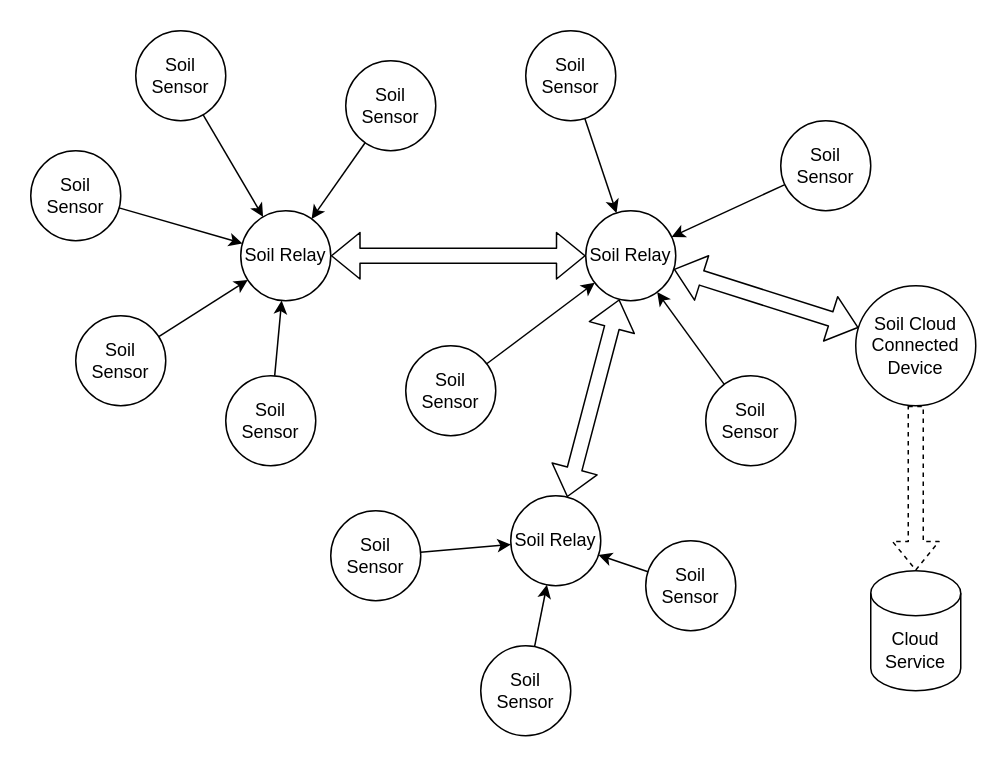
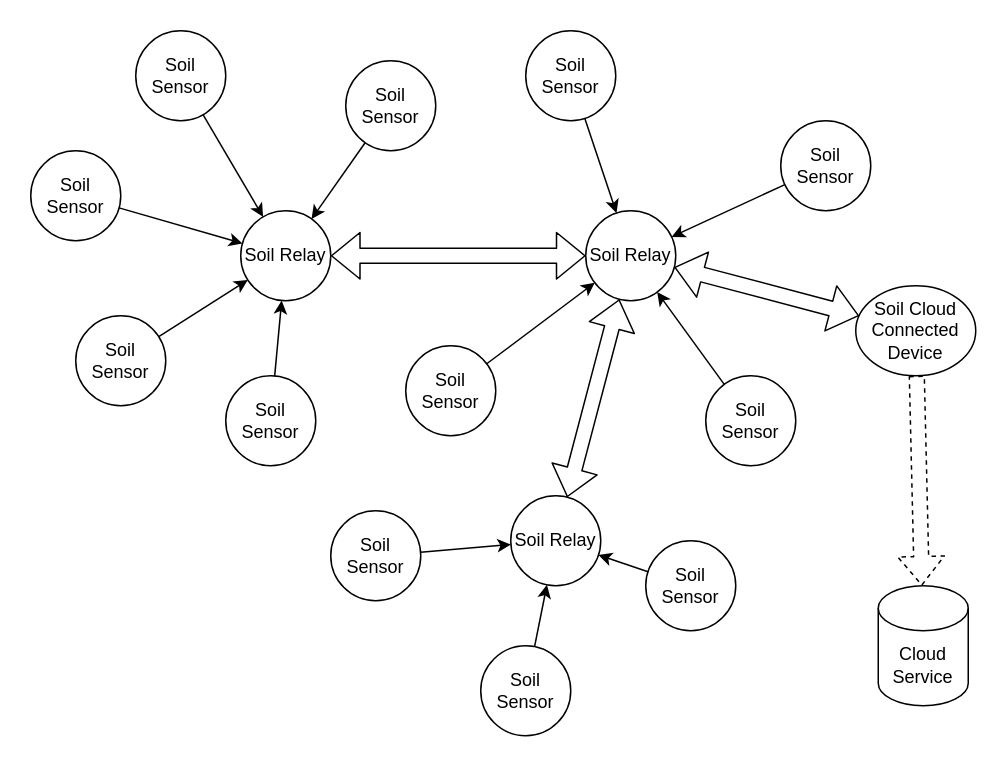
(916, 346) -> (916, 331)
(916, 631) -> (923, 646)
